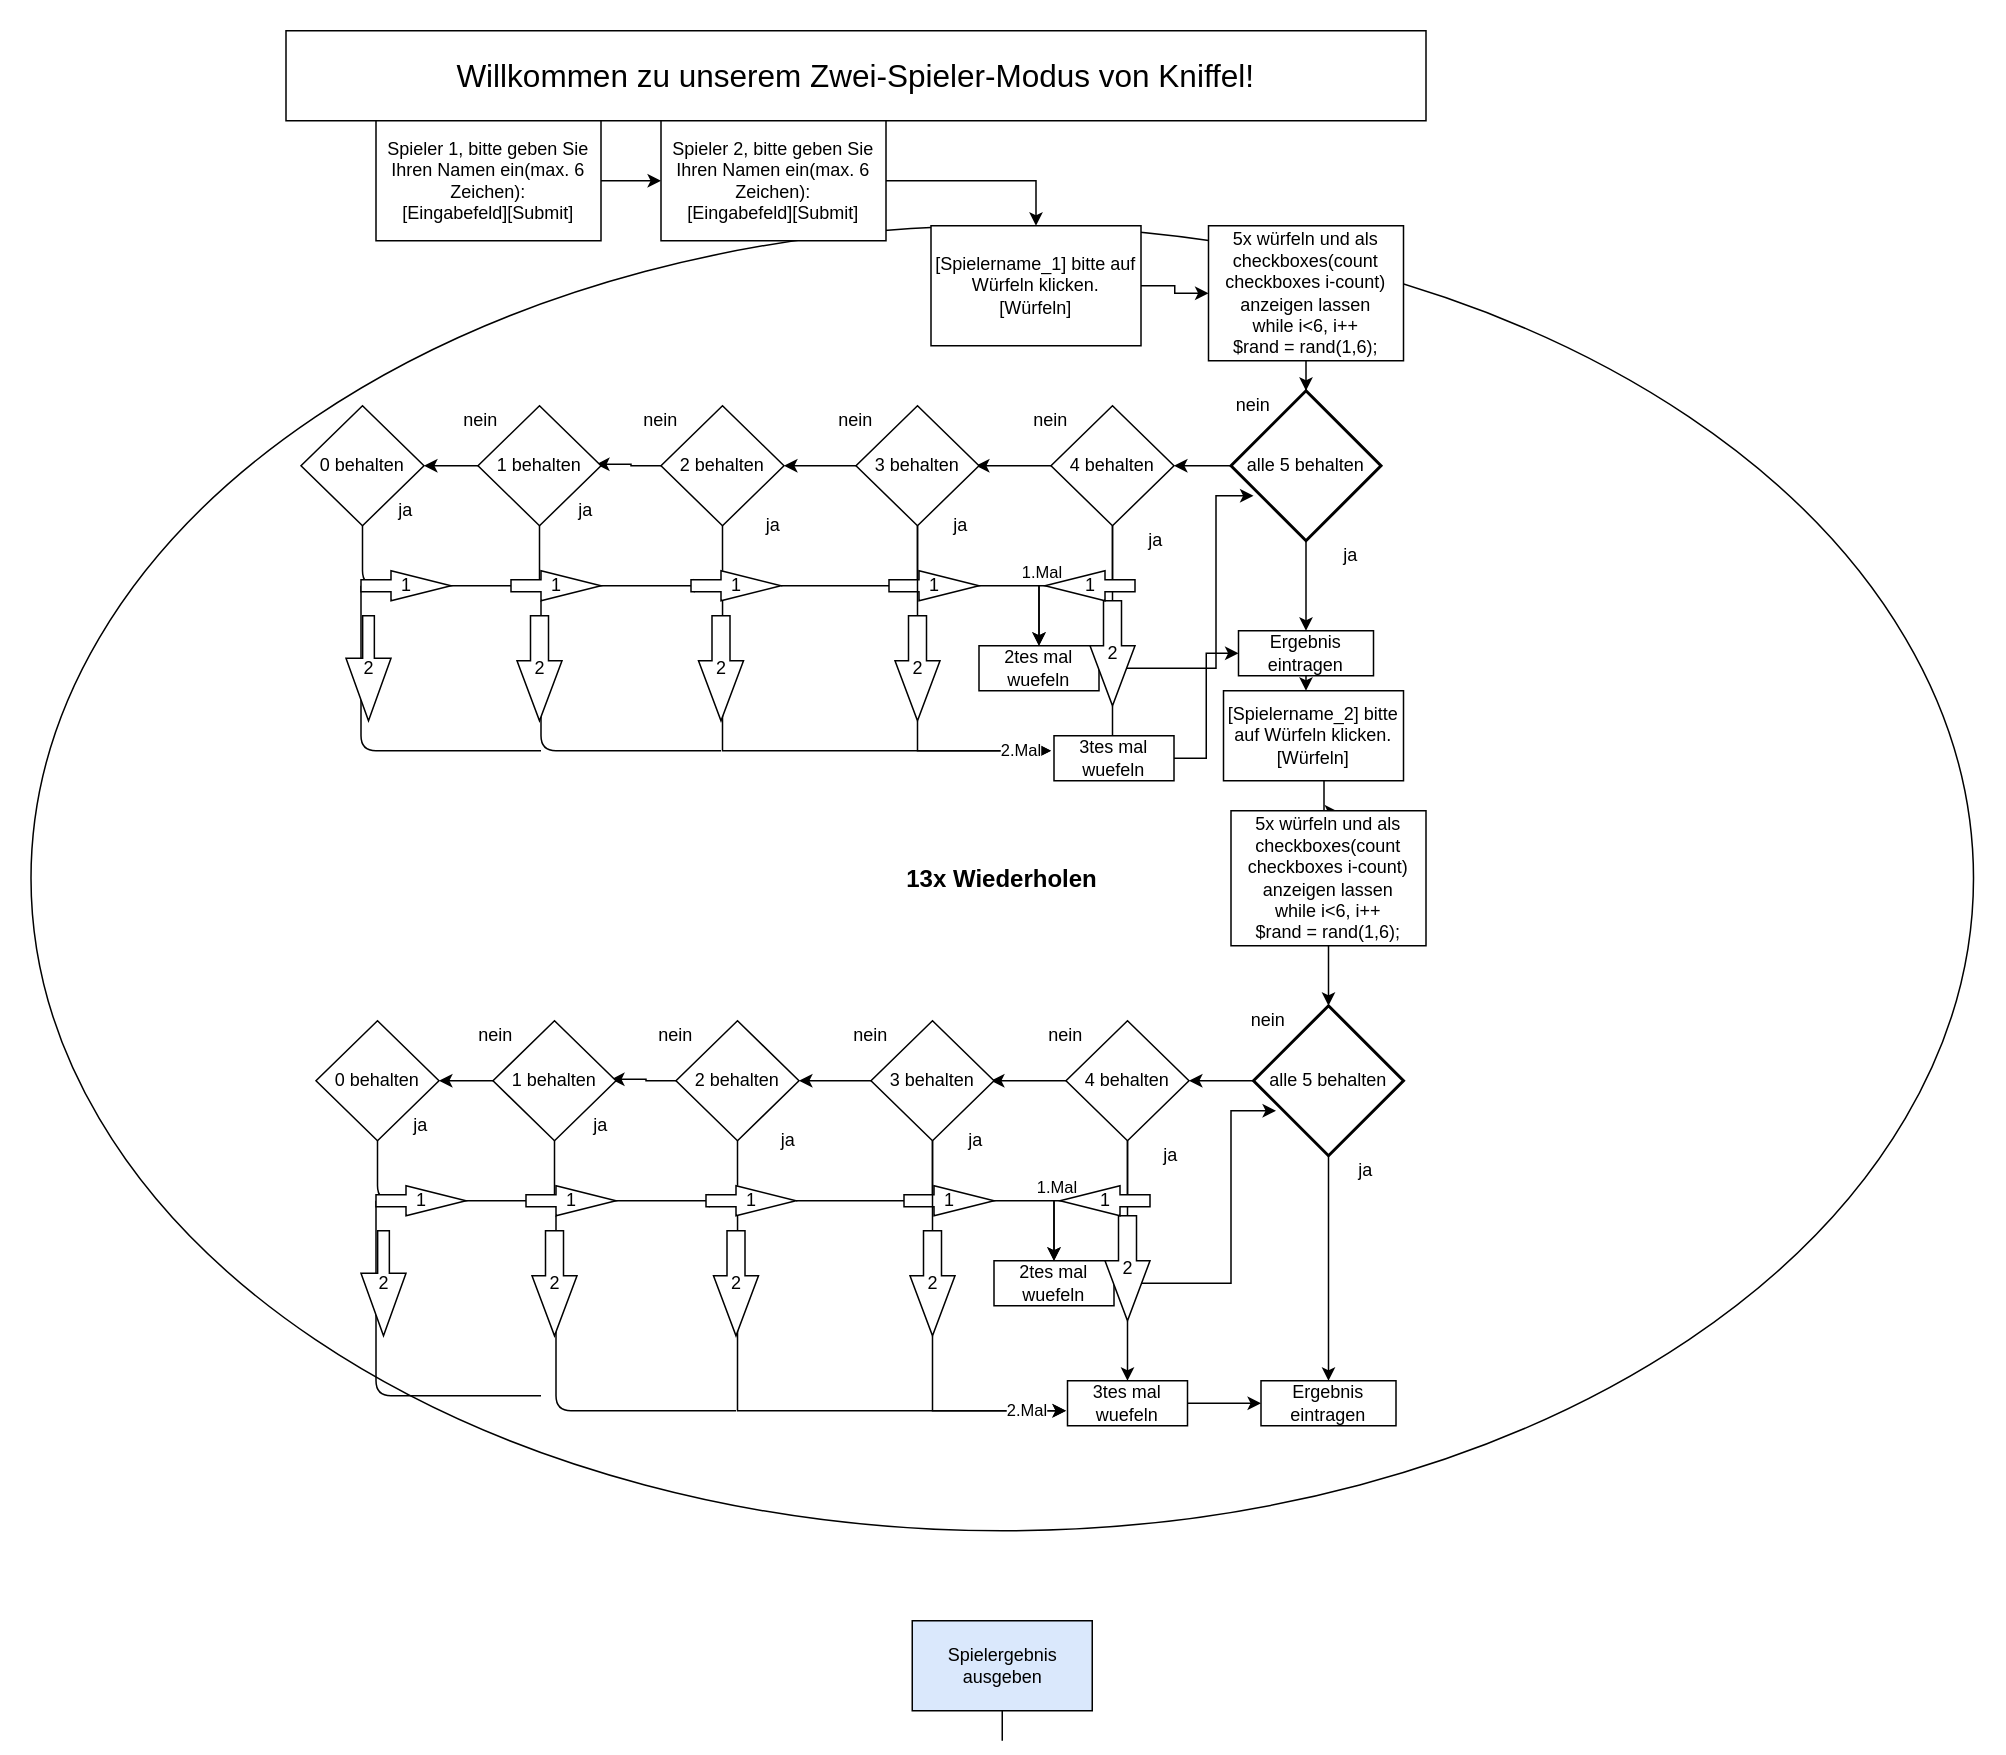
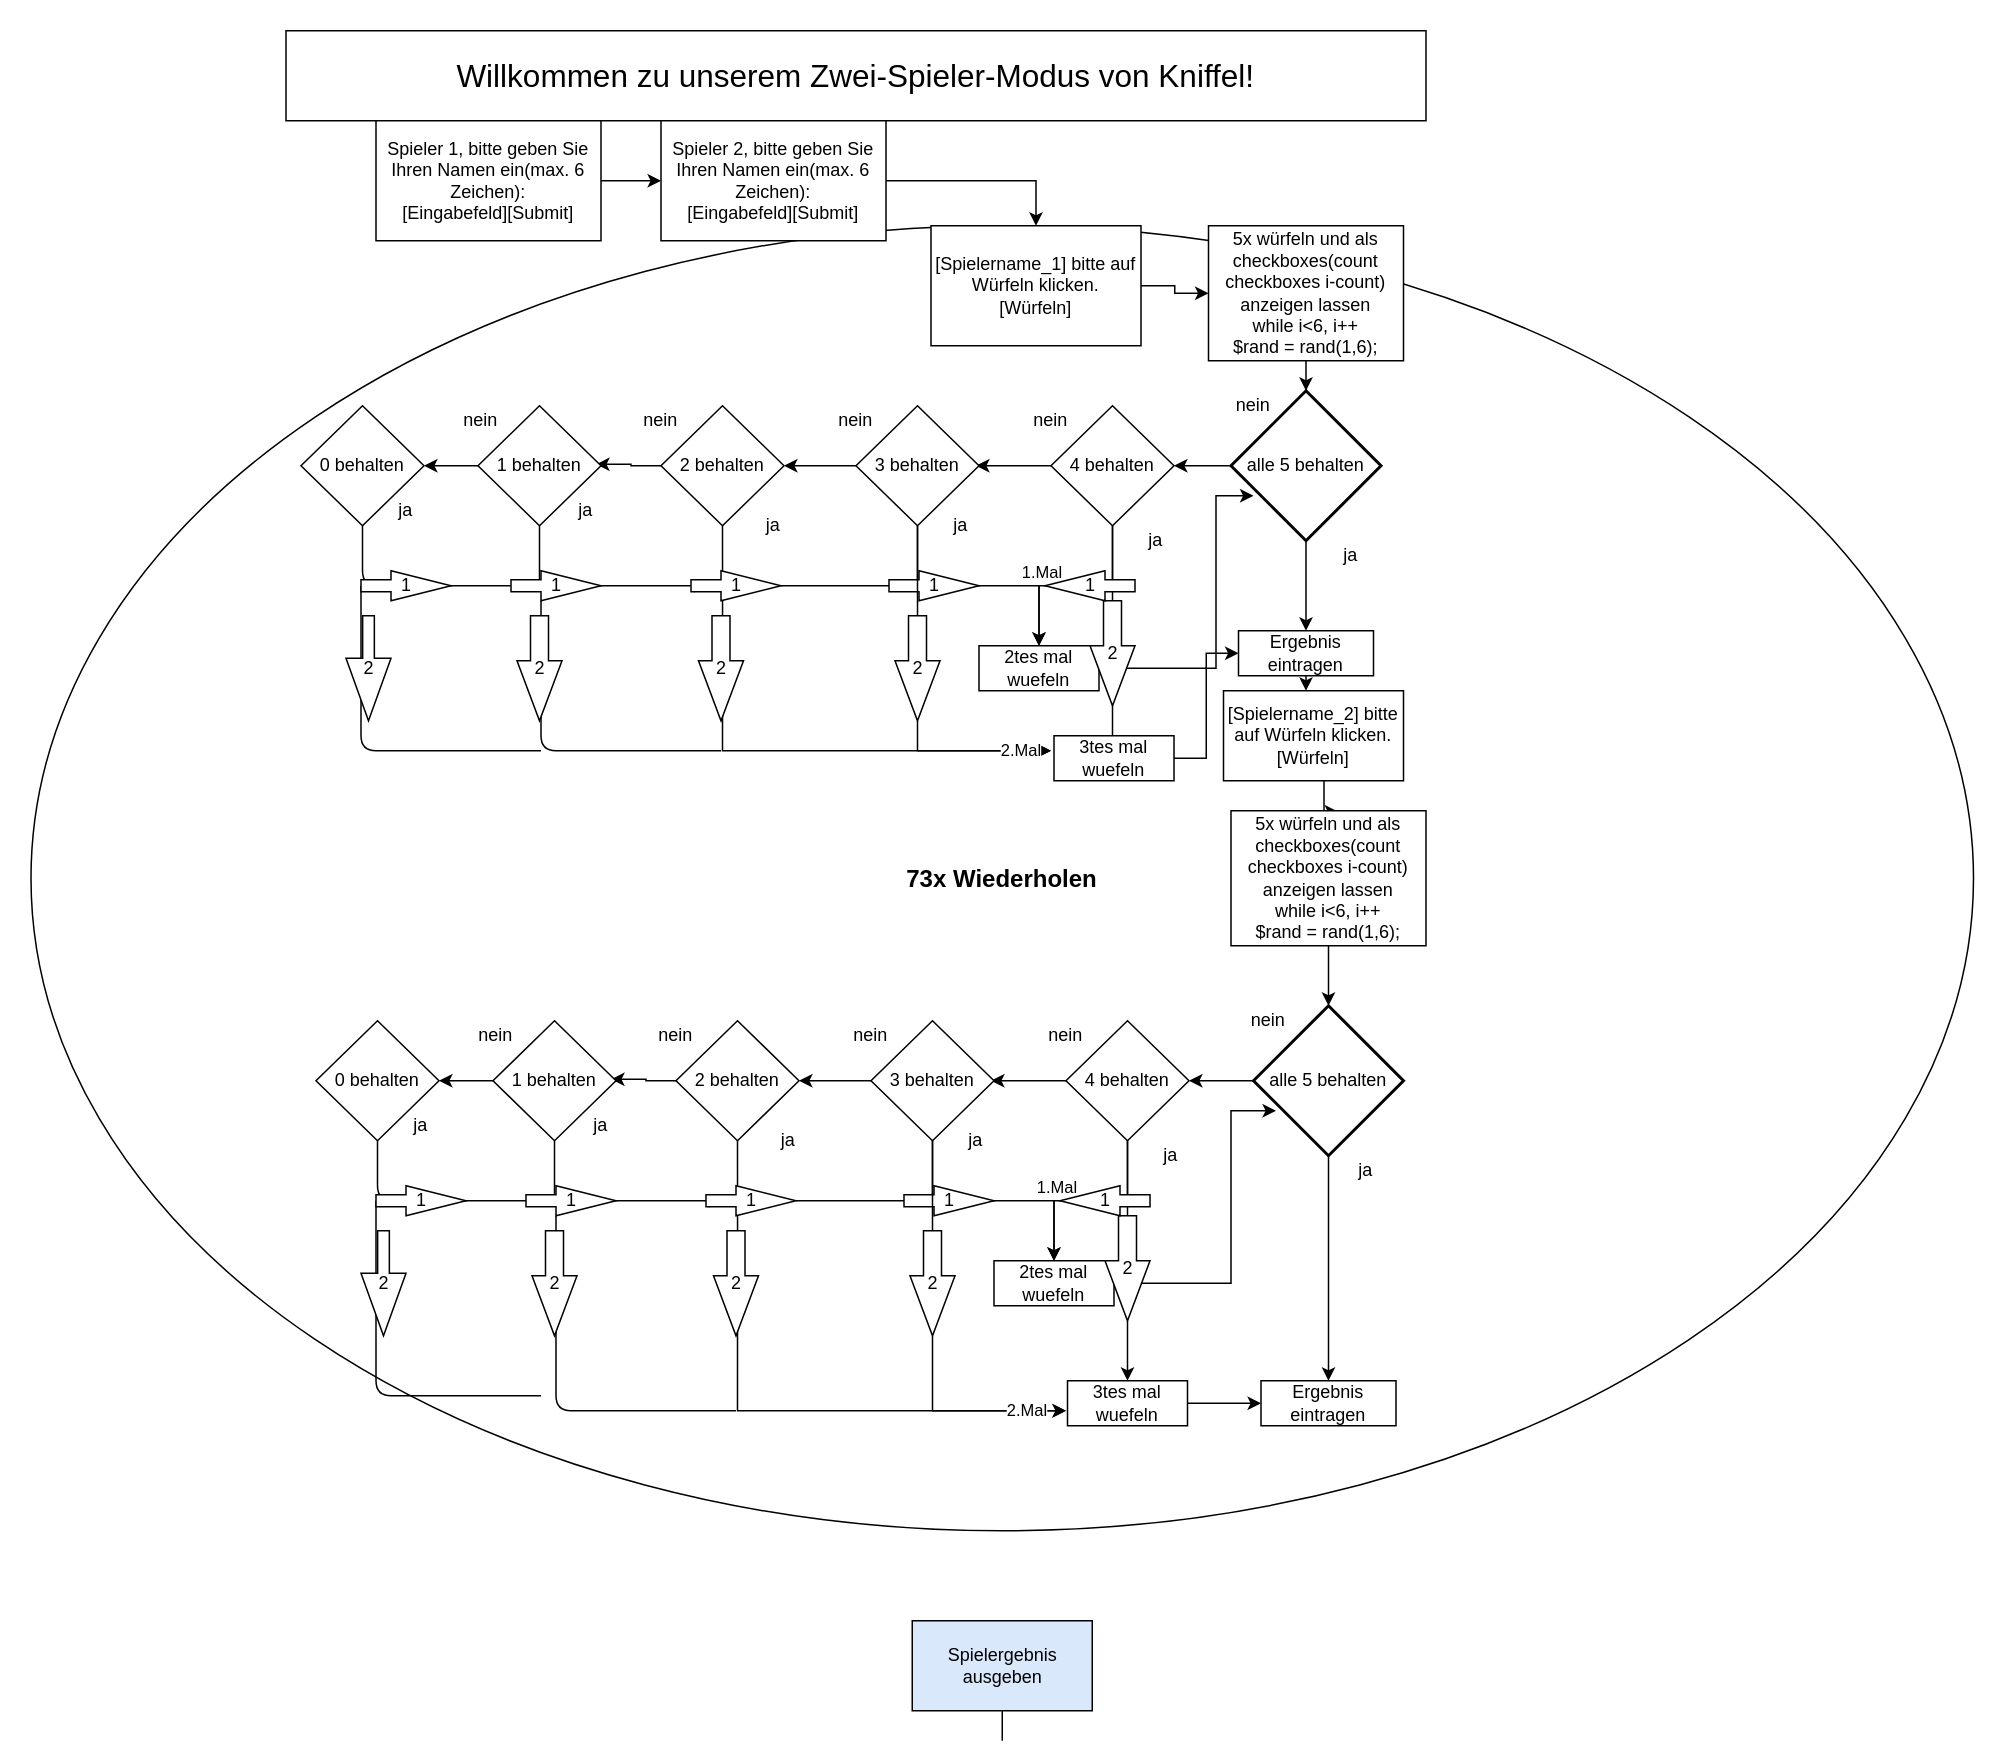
(1002, 878) -> (1002, 878)
